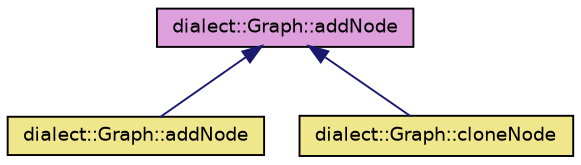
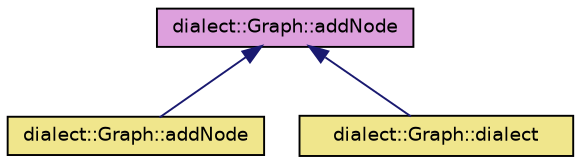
(436, 136) -> (436, 136)
